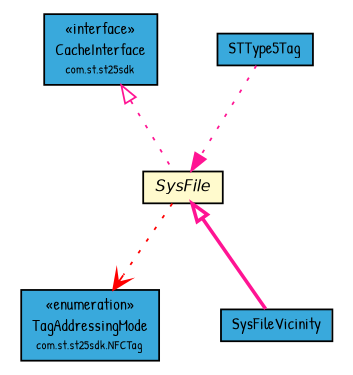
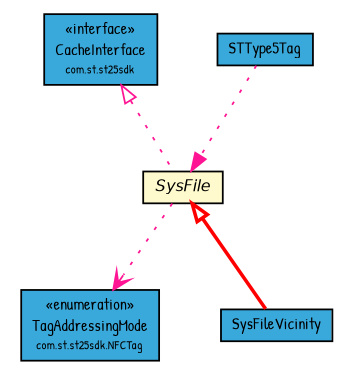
(148, 239) -> (148, 239)
(234, 264) -> (234, 264)
